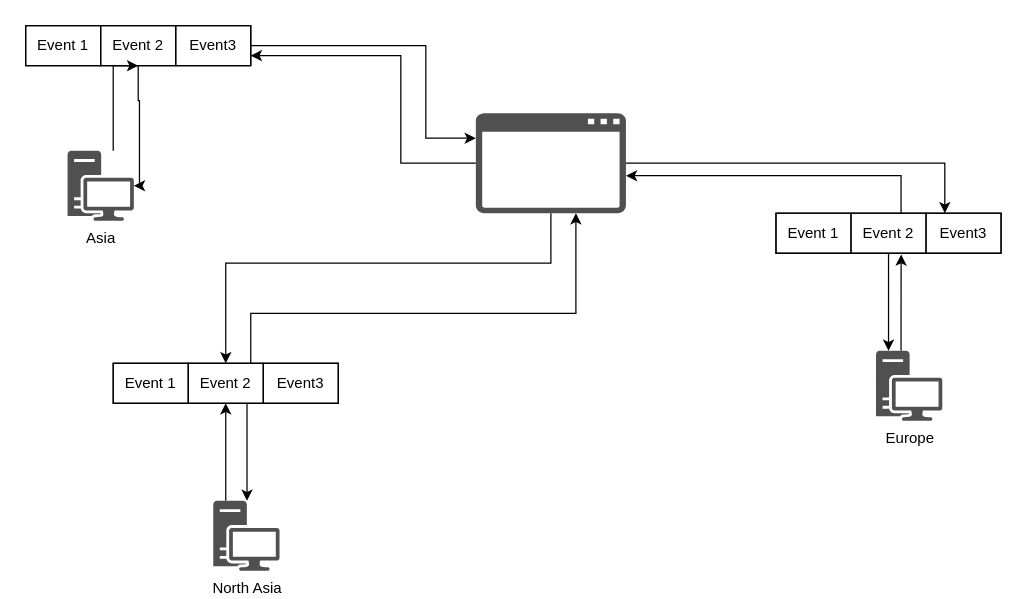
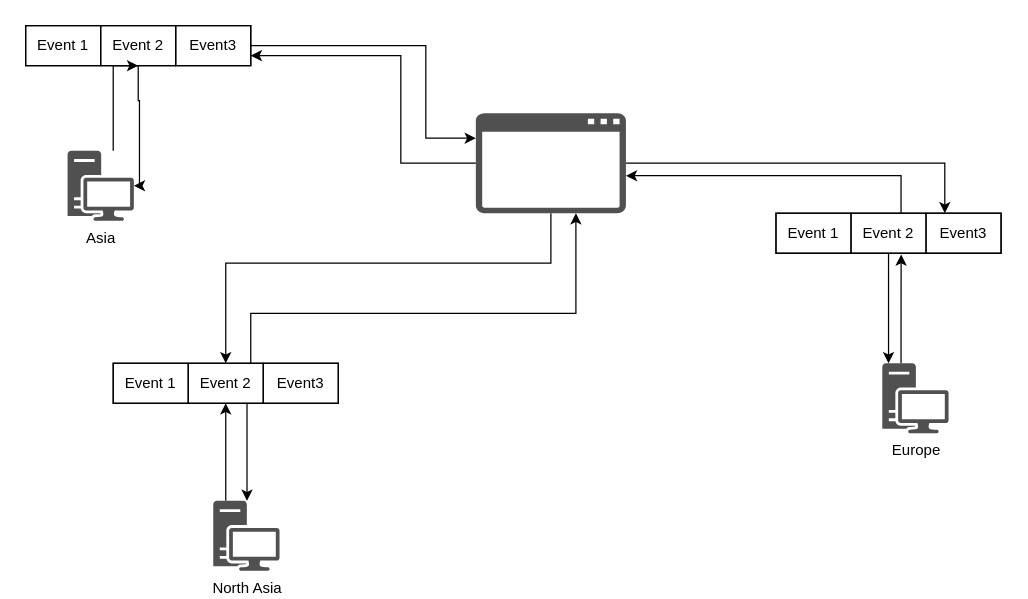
(909, 386) -> (915, 398)
